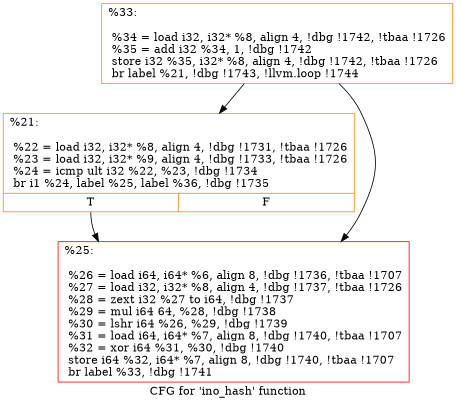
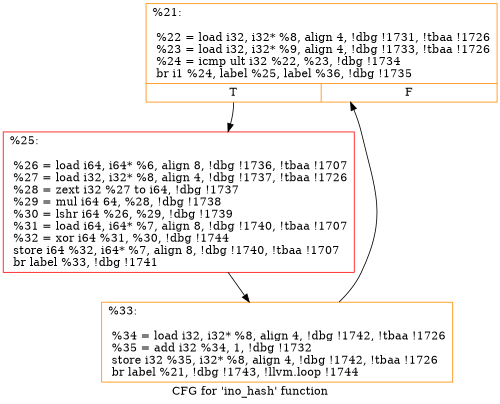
(210, 50) -> (210, 348)
(375, 158) -> (236, 284)
(175, 348) -> (120, 238)
